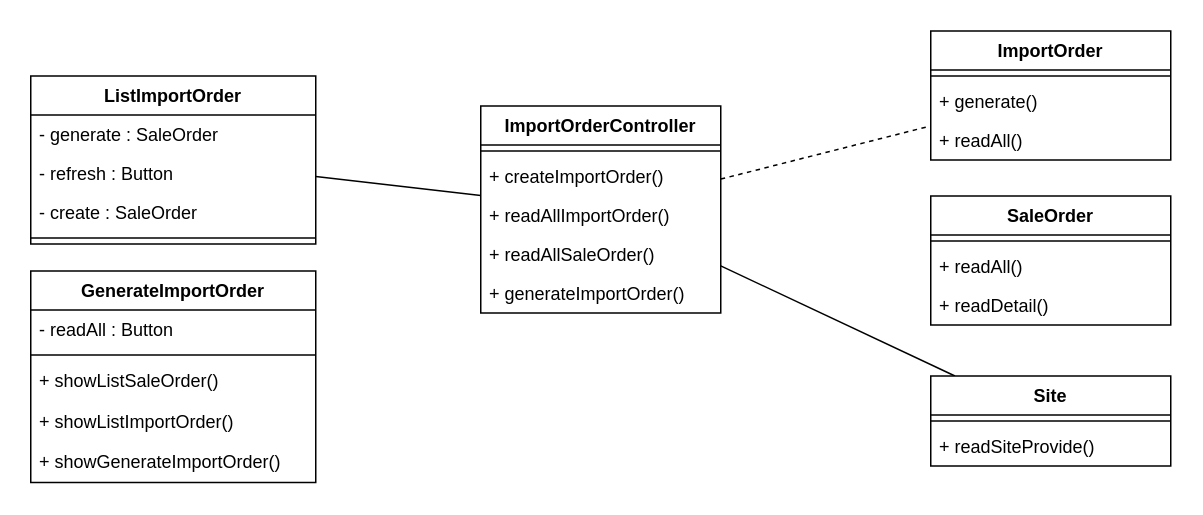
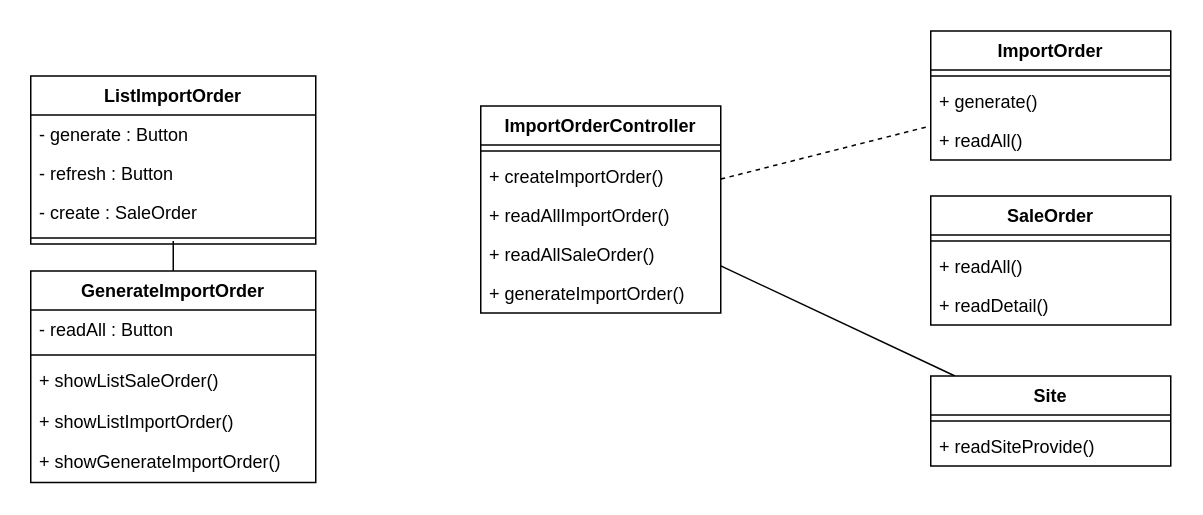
(138, 135) -> (125, 135)
(397, 186) -> none
none -> (173, 257)
